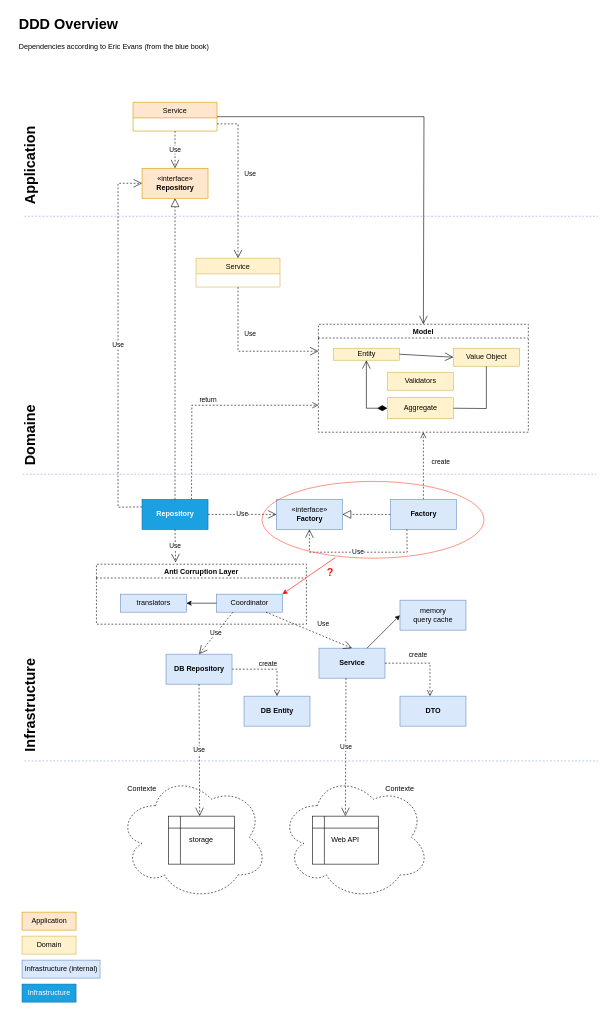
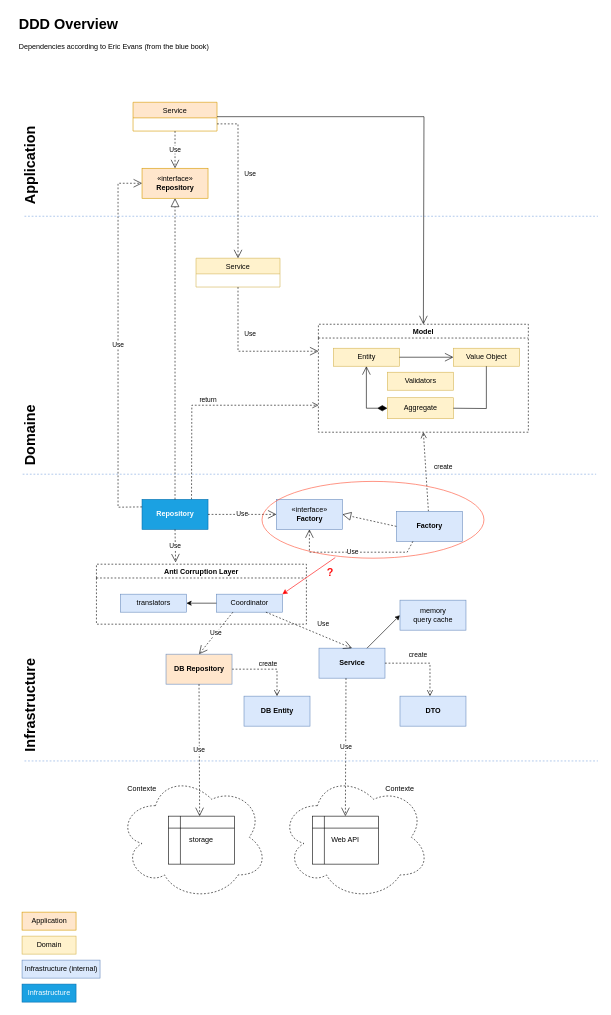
(366, 354) -> (366, 357)
(423, 515) -> (429, 527)
(199, 669) -> (199, 669)
